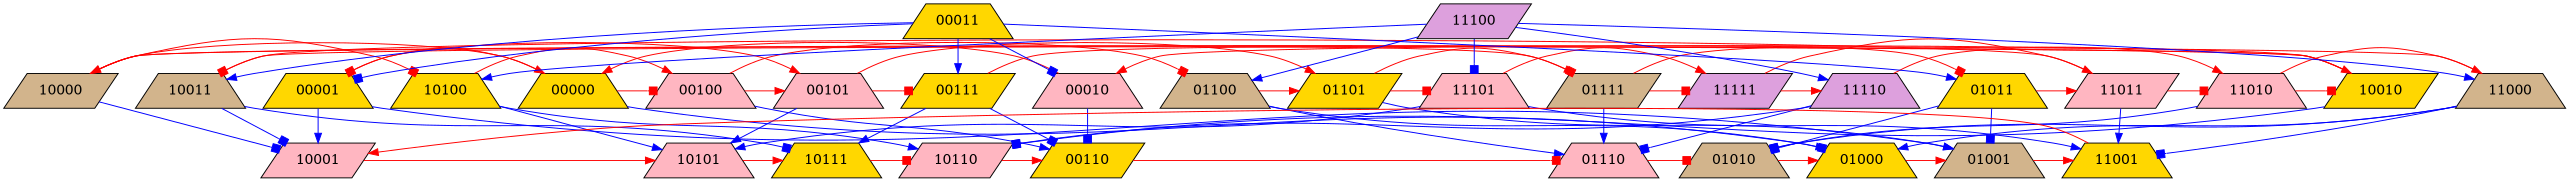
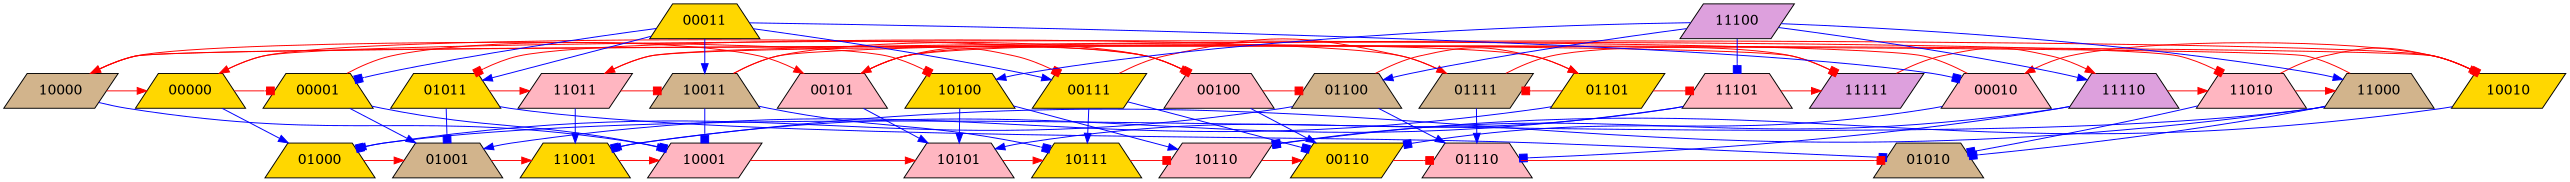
(568, 48) -> (957, 42)
(1793, 160) -> none
